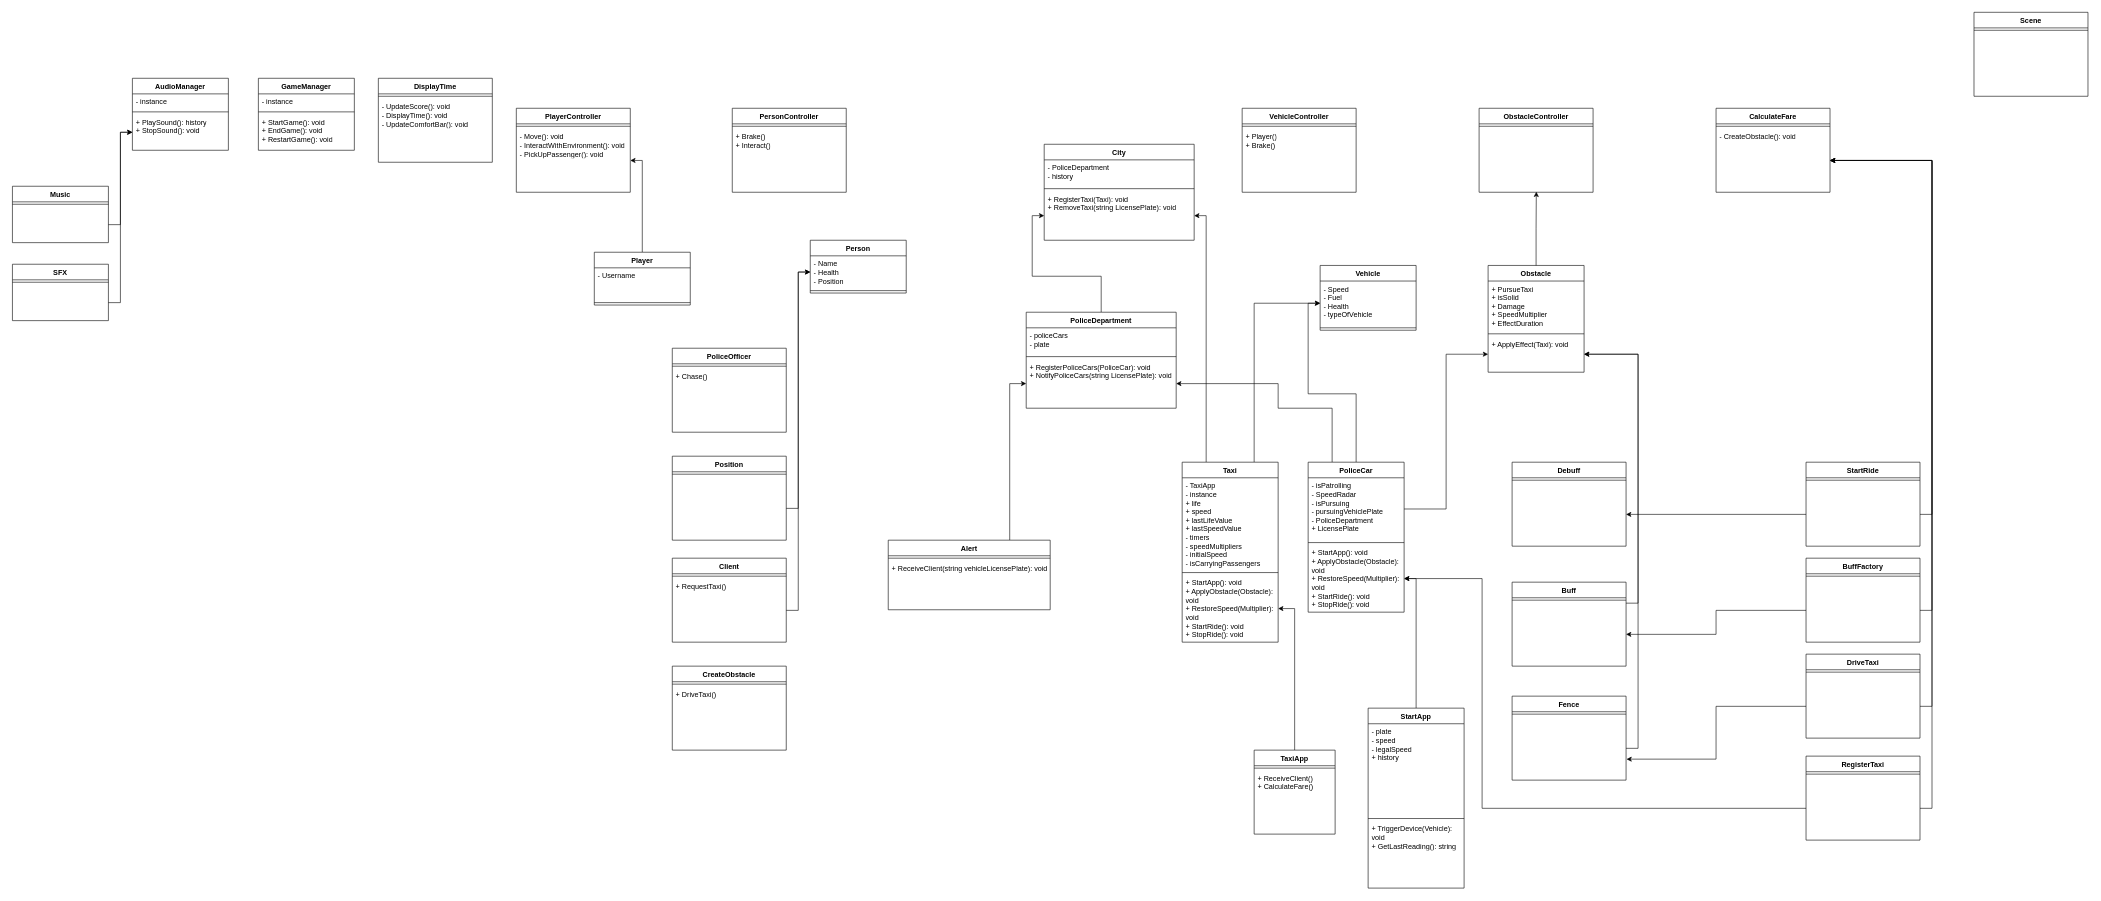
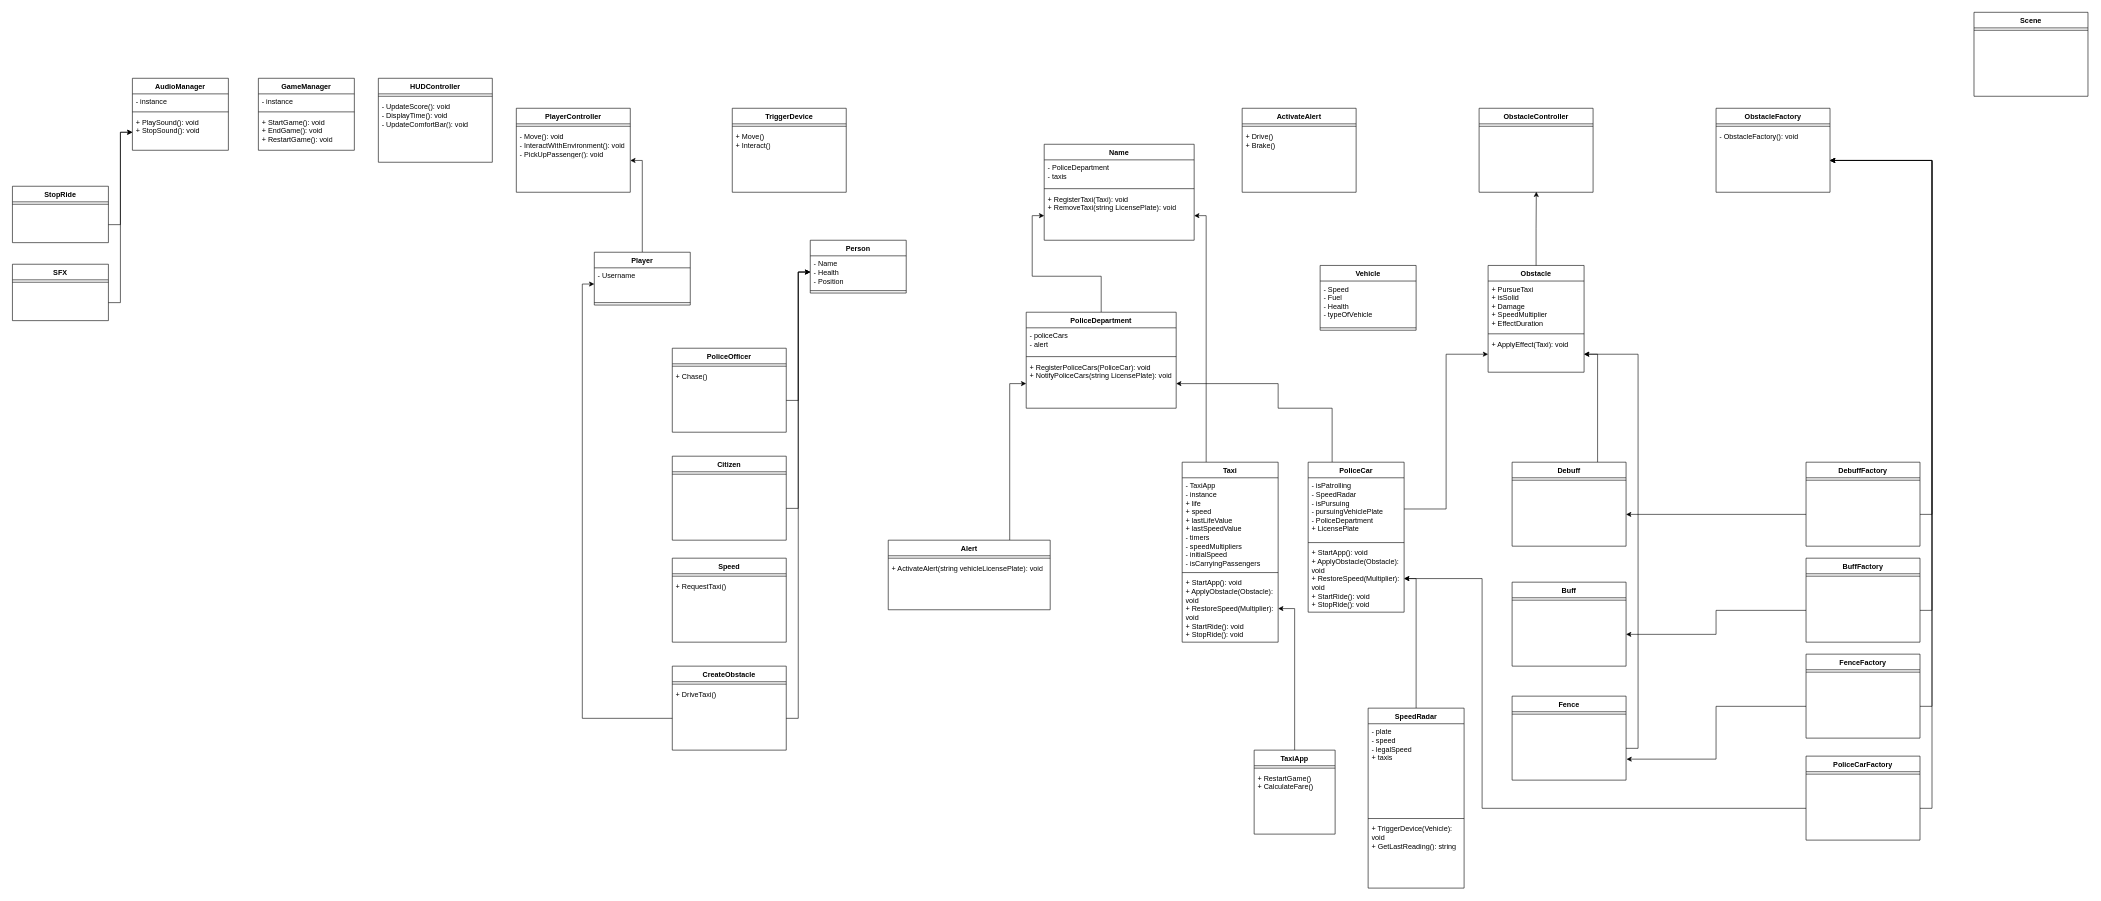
(435, 87) -> (435, 87)
(789, 117) -> (789, 117)
(1299, 117) -> (1299, 117)
(1773, 117) -> (1773, 117)
(176, 127) -> (170, 127)
(1764, 137) -> (1766, 137)
(759, 142) -> (759, 142)
(1264, 142) -> (1263, 142)
(1119, 153) -> (1119, 153)
(1081, 173) -> (1081, 173)
(60, 195) -> (60, 195)
none -> (584, 284)
(1051, 341) -> (1051, 341)
(1254, 357) -> none
(1308, 375) -> none
none -> (792, 401)
none -> (1598, 409)
(729, 465) -> (729, 465)
(1863, 471) -> (1863, 471)
(729, 567) -> (729, 567)
(970, 574) -> (970, 574)
(1632, 603) -> none
(792, 611) -> none
(1863, 663) -> (1863, 663)
none -> (798, 670)
(1416, 717) -> (1416, 717)
(1393, 745) -> (1393, 745)
(1863, 765) -> (1863, 765)
(1289, 784) -> (1289, 784)
